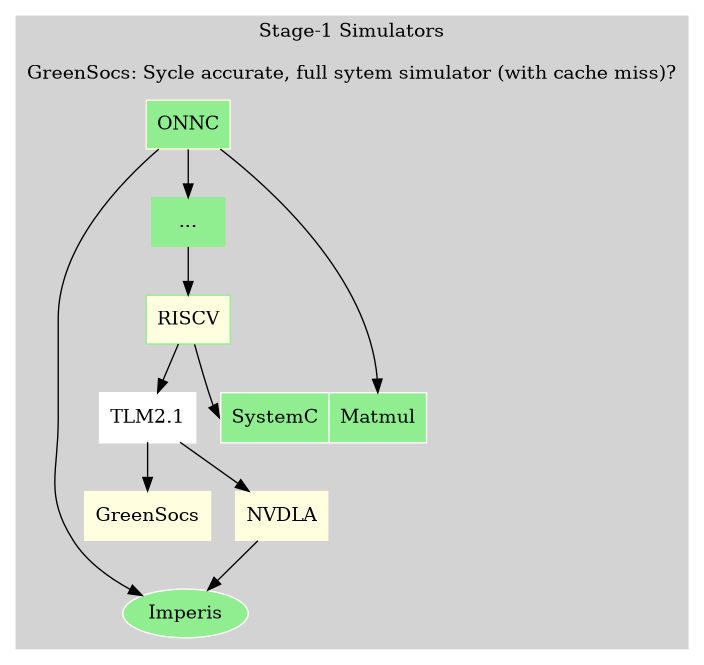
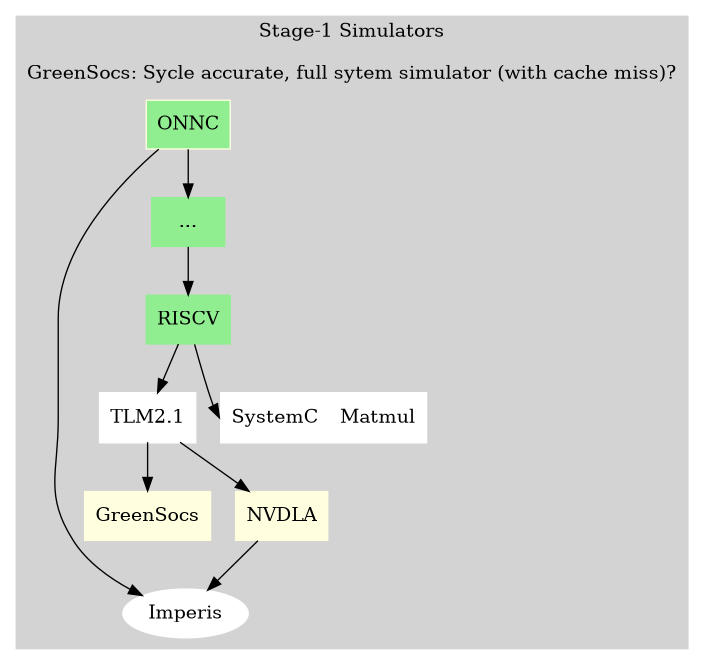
(321, 250) -> none
(188, 320) -> (188, 320)
(324, 418) -> (324, 418)
(186, 613) -> (186, 613)
